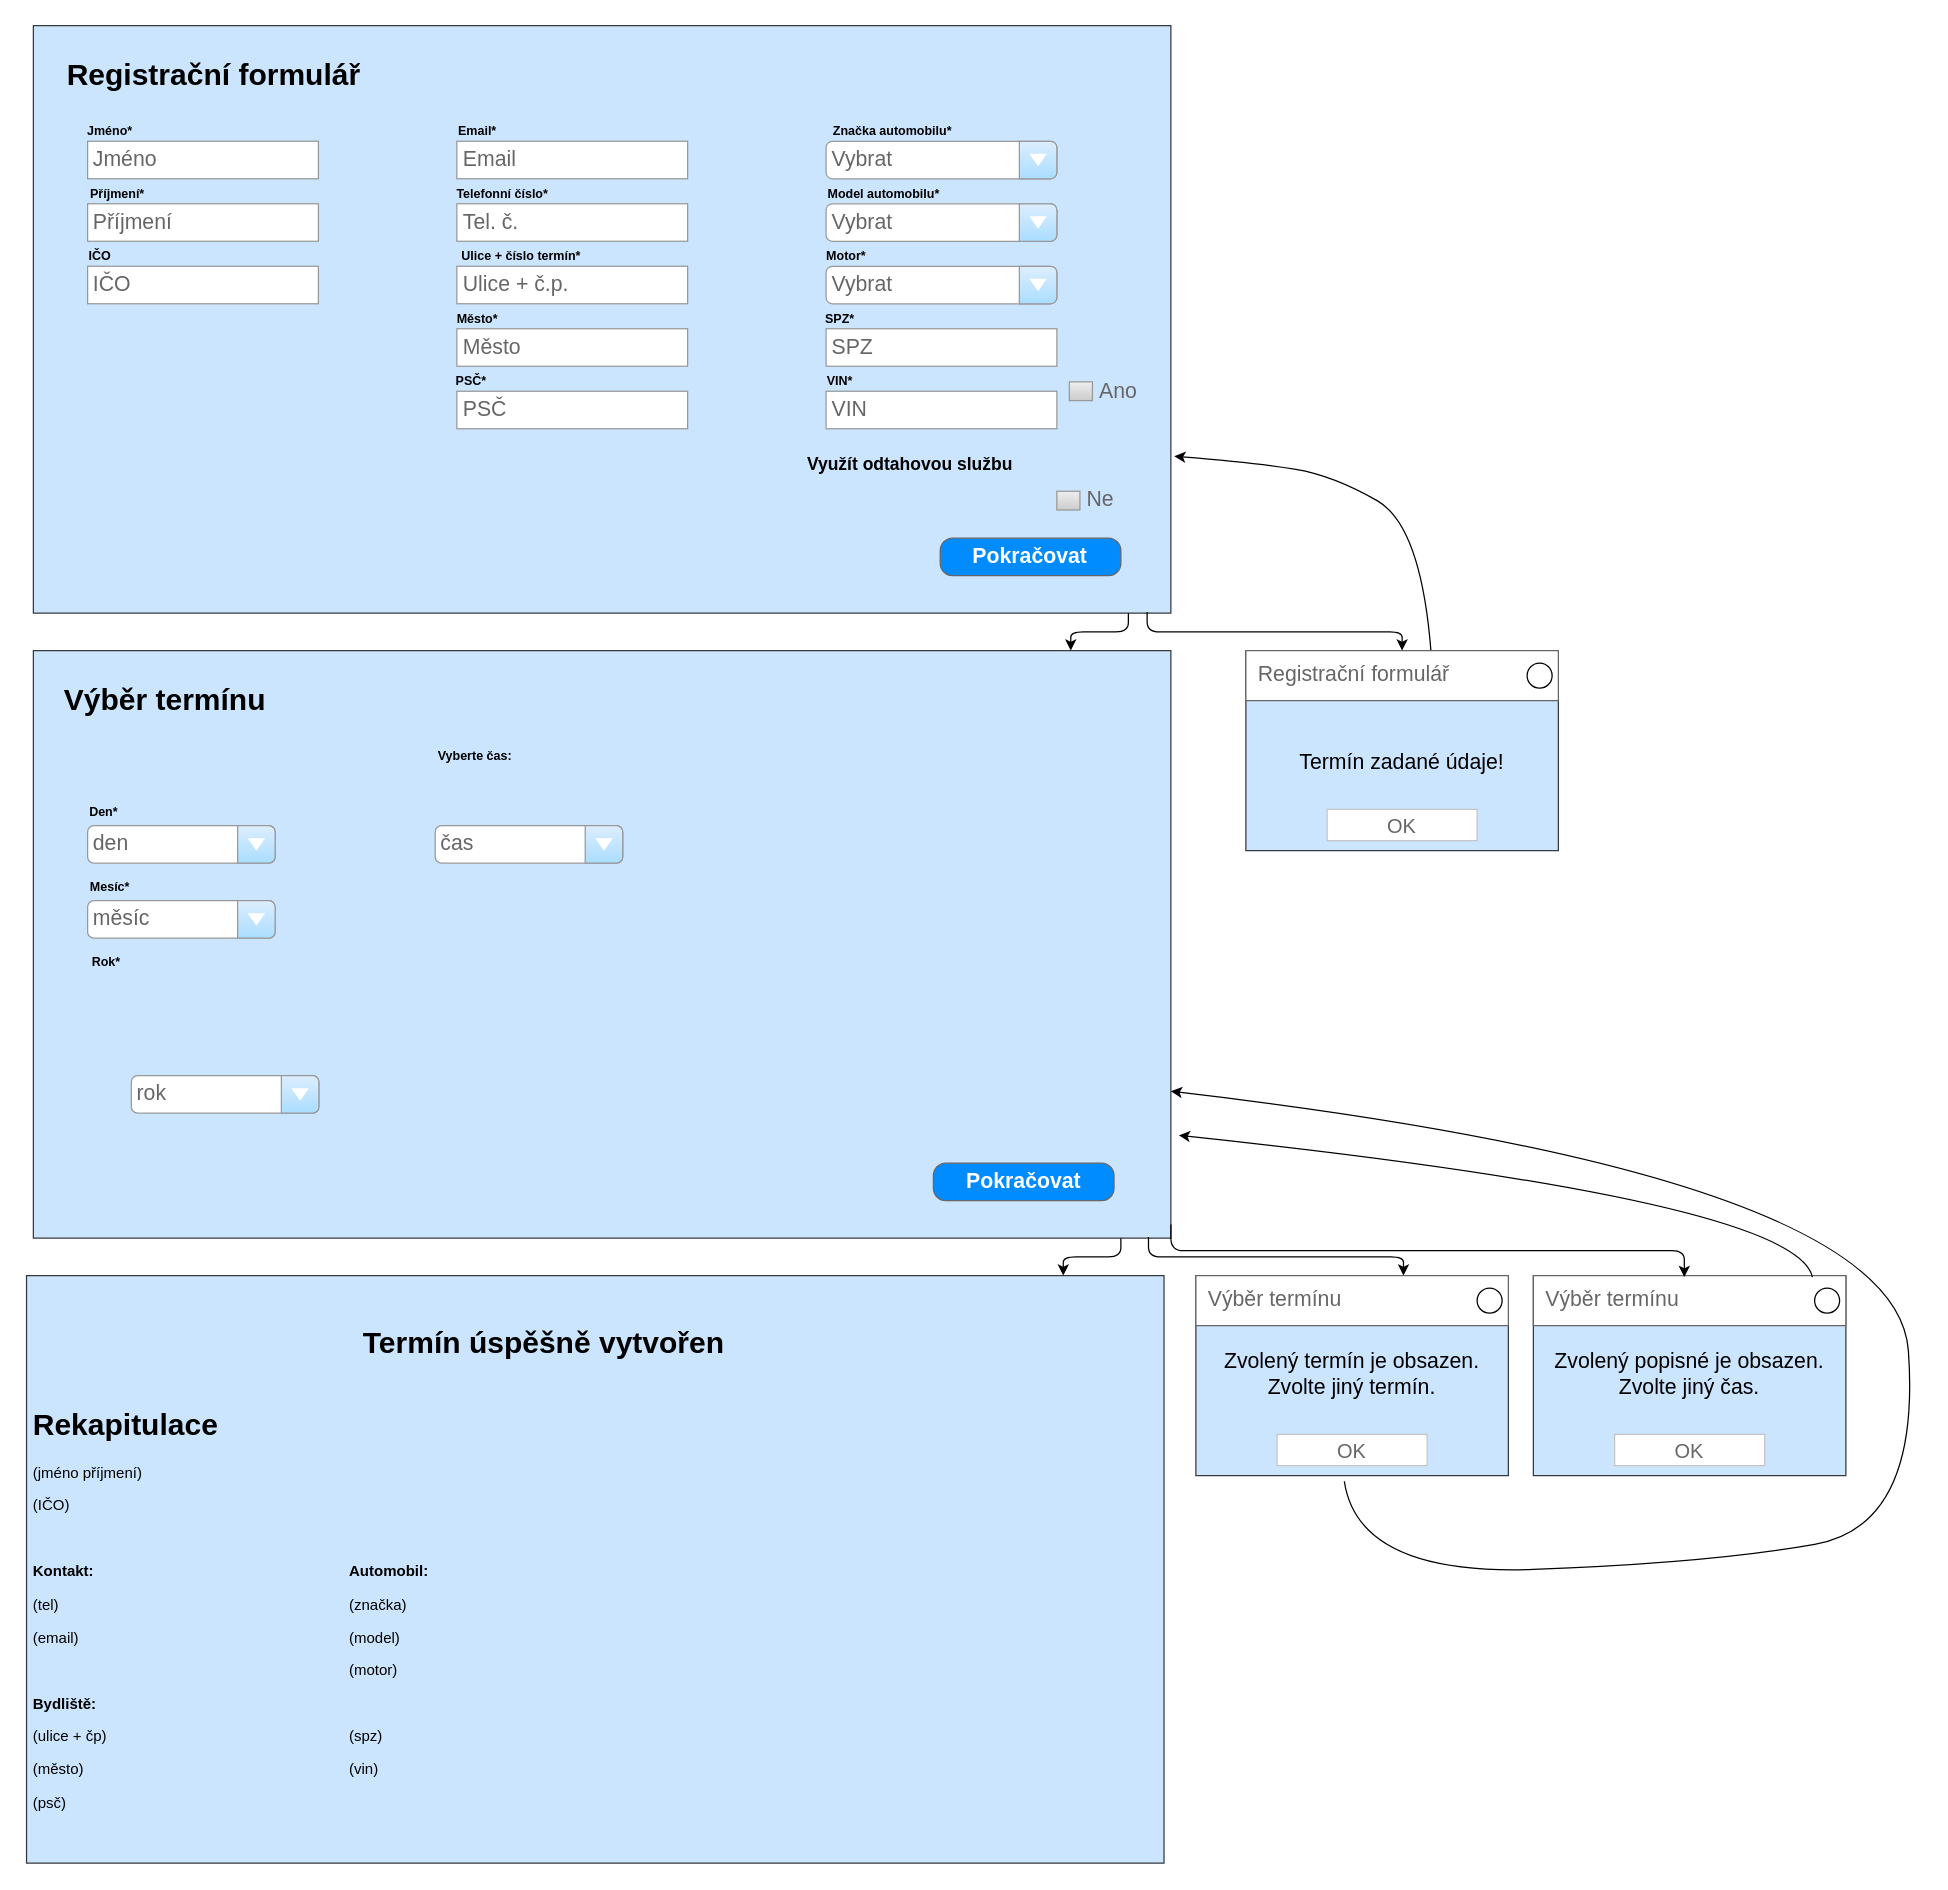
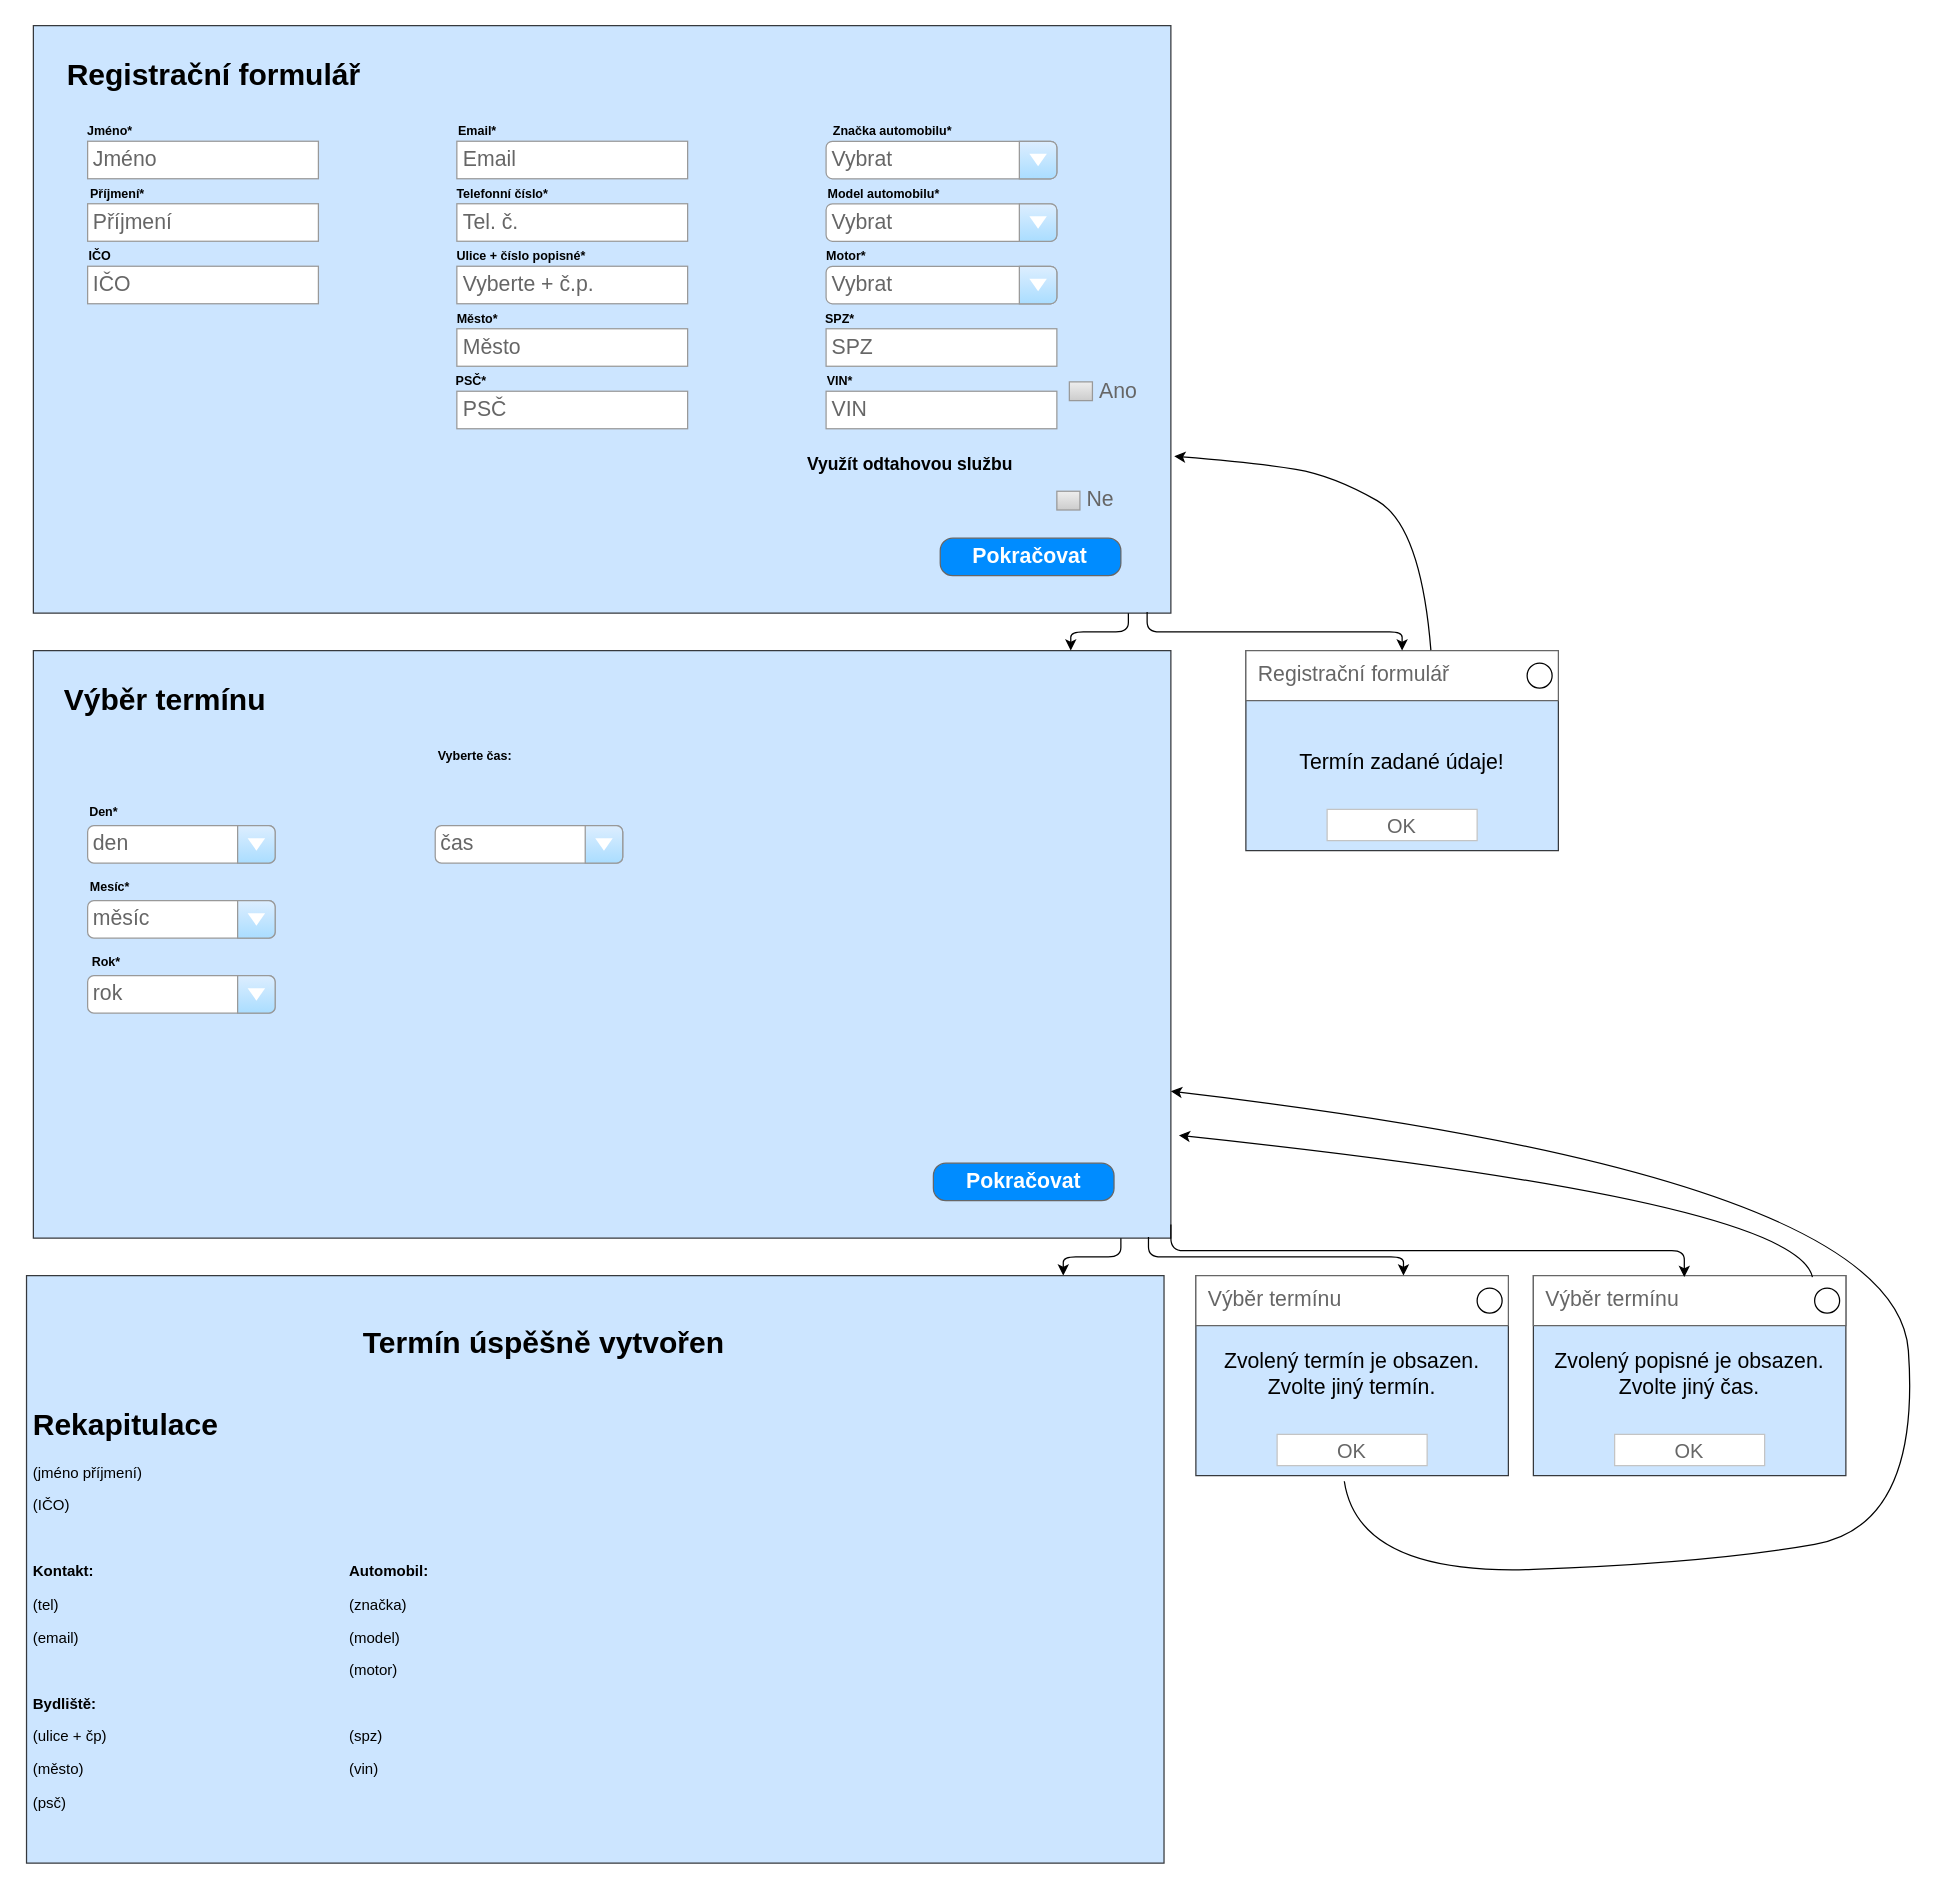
(521, 251) -> (521, 251)
(518, 286) -> (535, 286)
(225, 1094) -> (181, 994)
